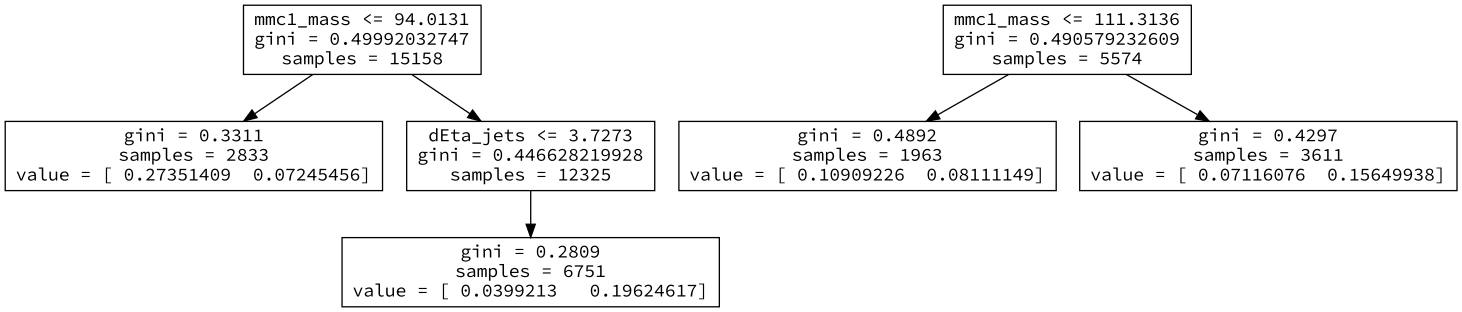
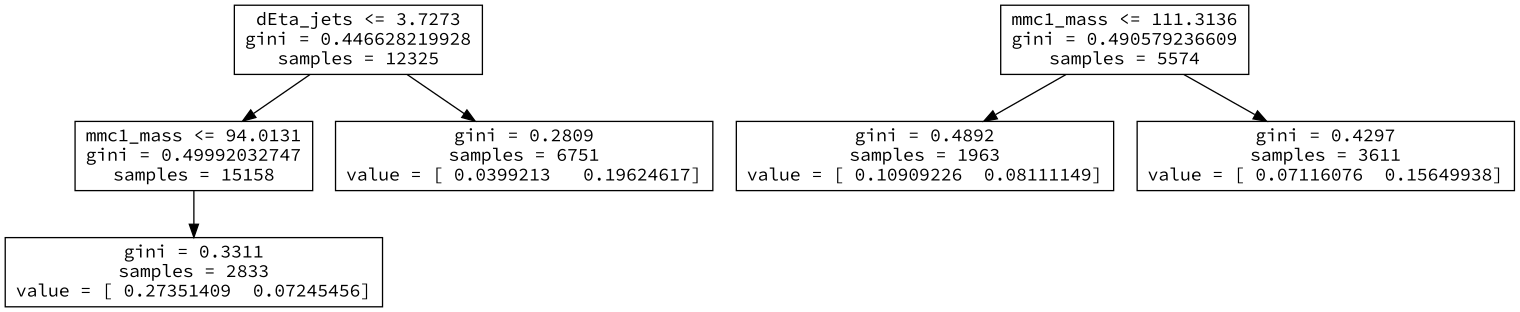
(1067, 40) -> (1125, 40)
(441, 94) -> (282, 94)
